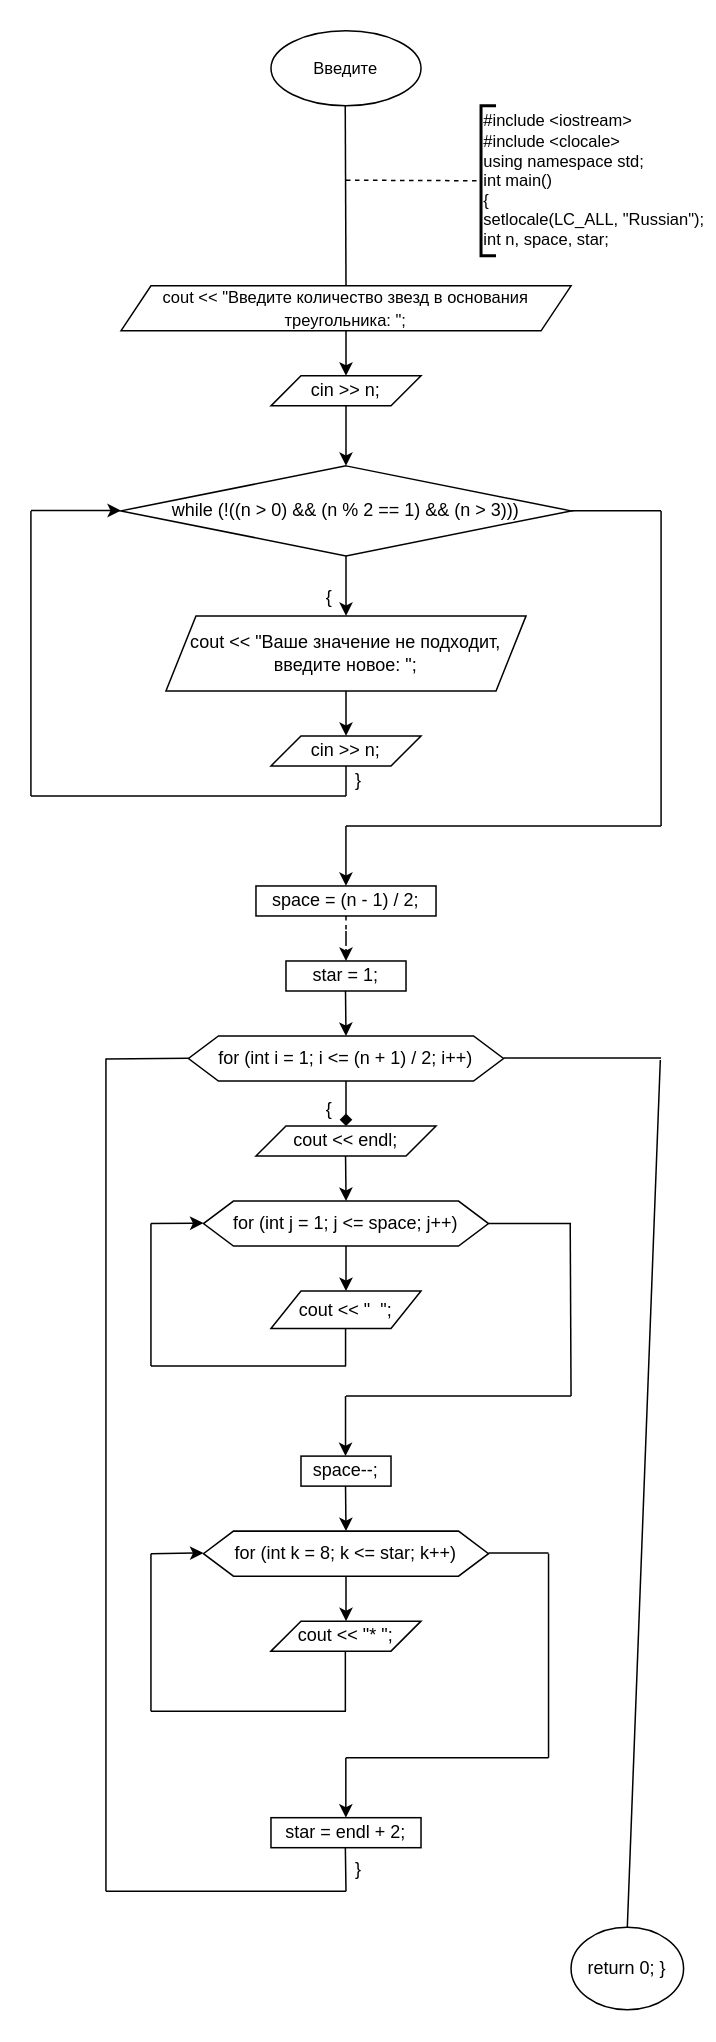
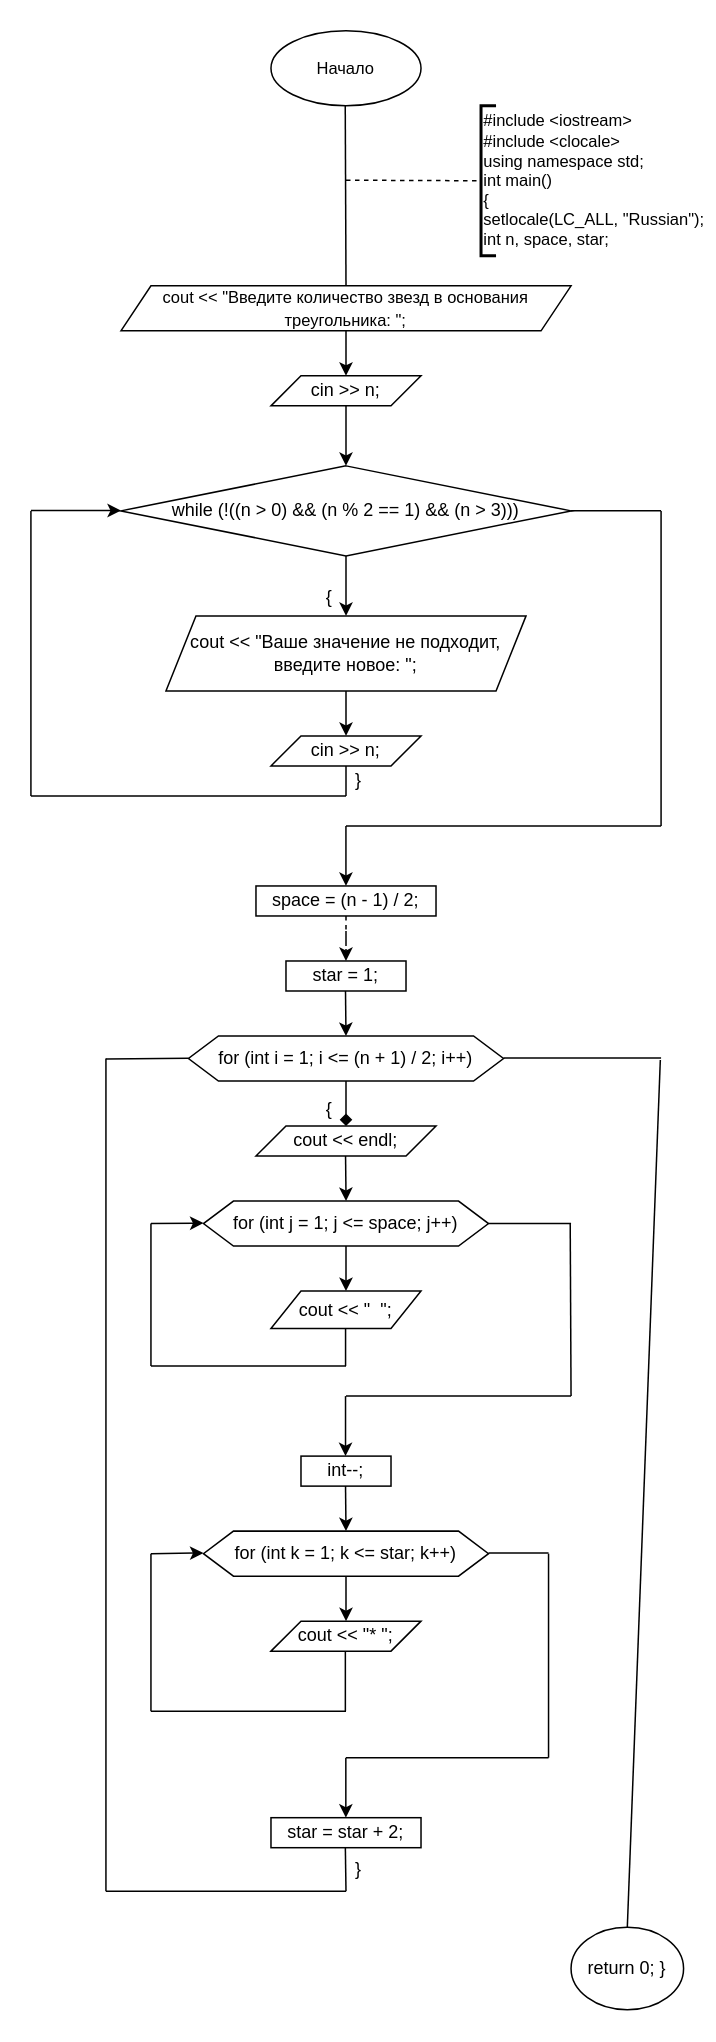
(346, 68) -> (346, 68)
(346, 1471) -> (346, 1471)
(346, 1553) -> (346, 1553)
(346, 1832) -> (346, 1832)
